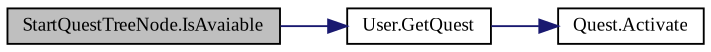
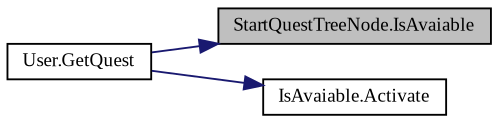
(304, 26) -> (176, 49)
(631, 26) -> (355, 97)
